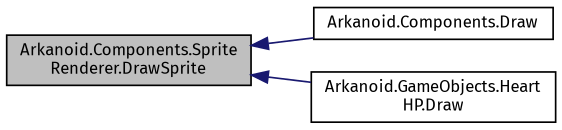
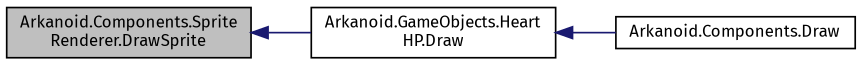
(291, 41) -> (594, 33)
